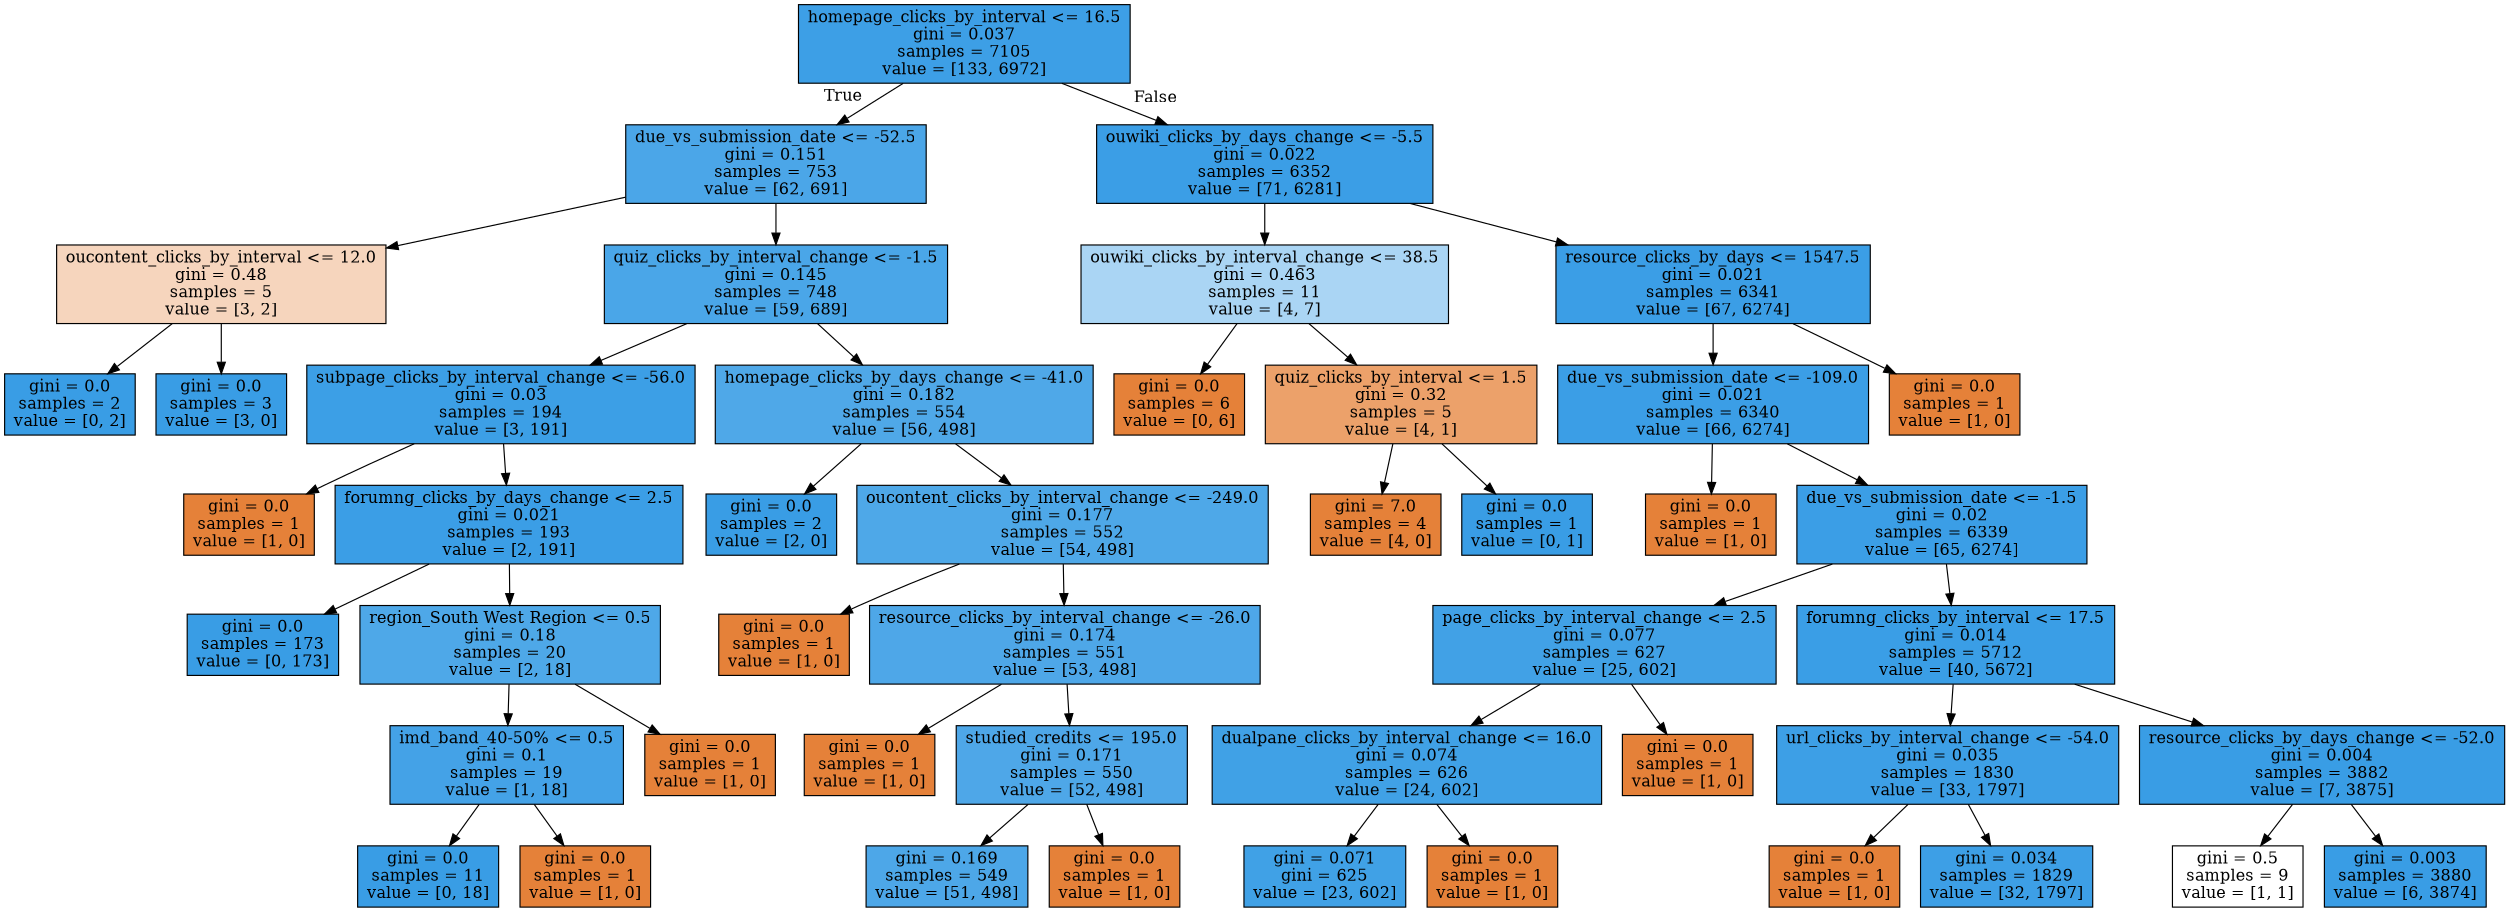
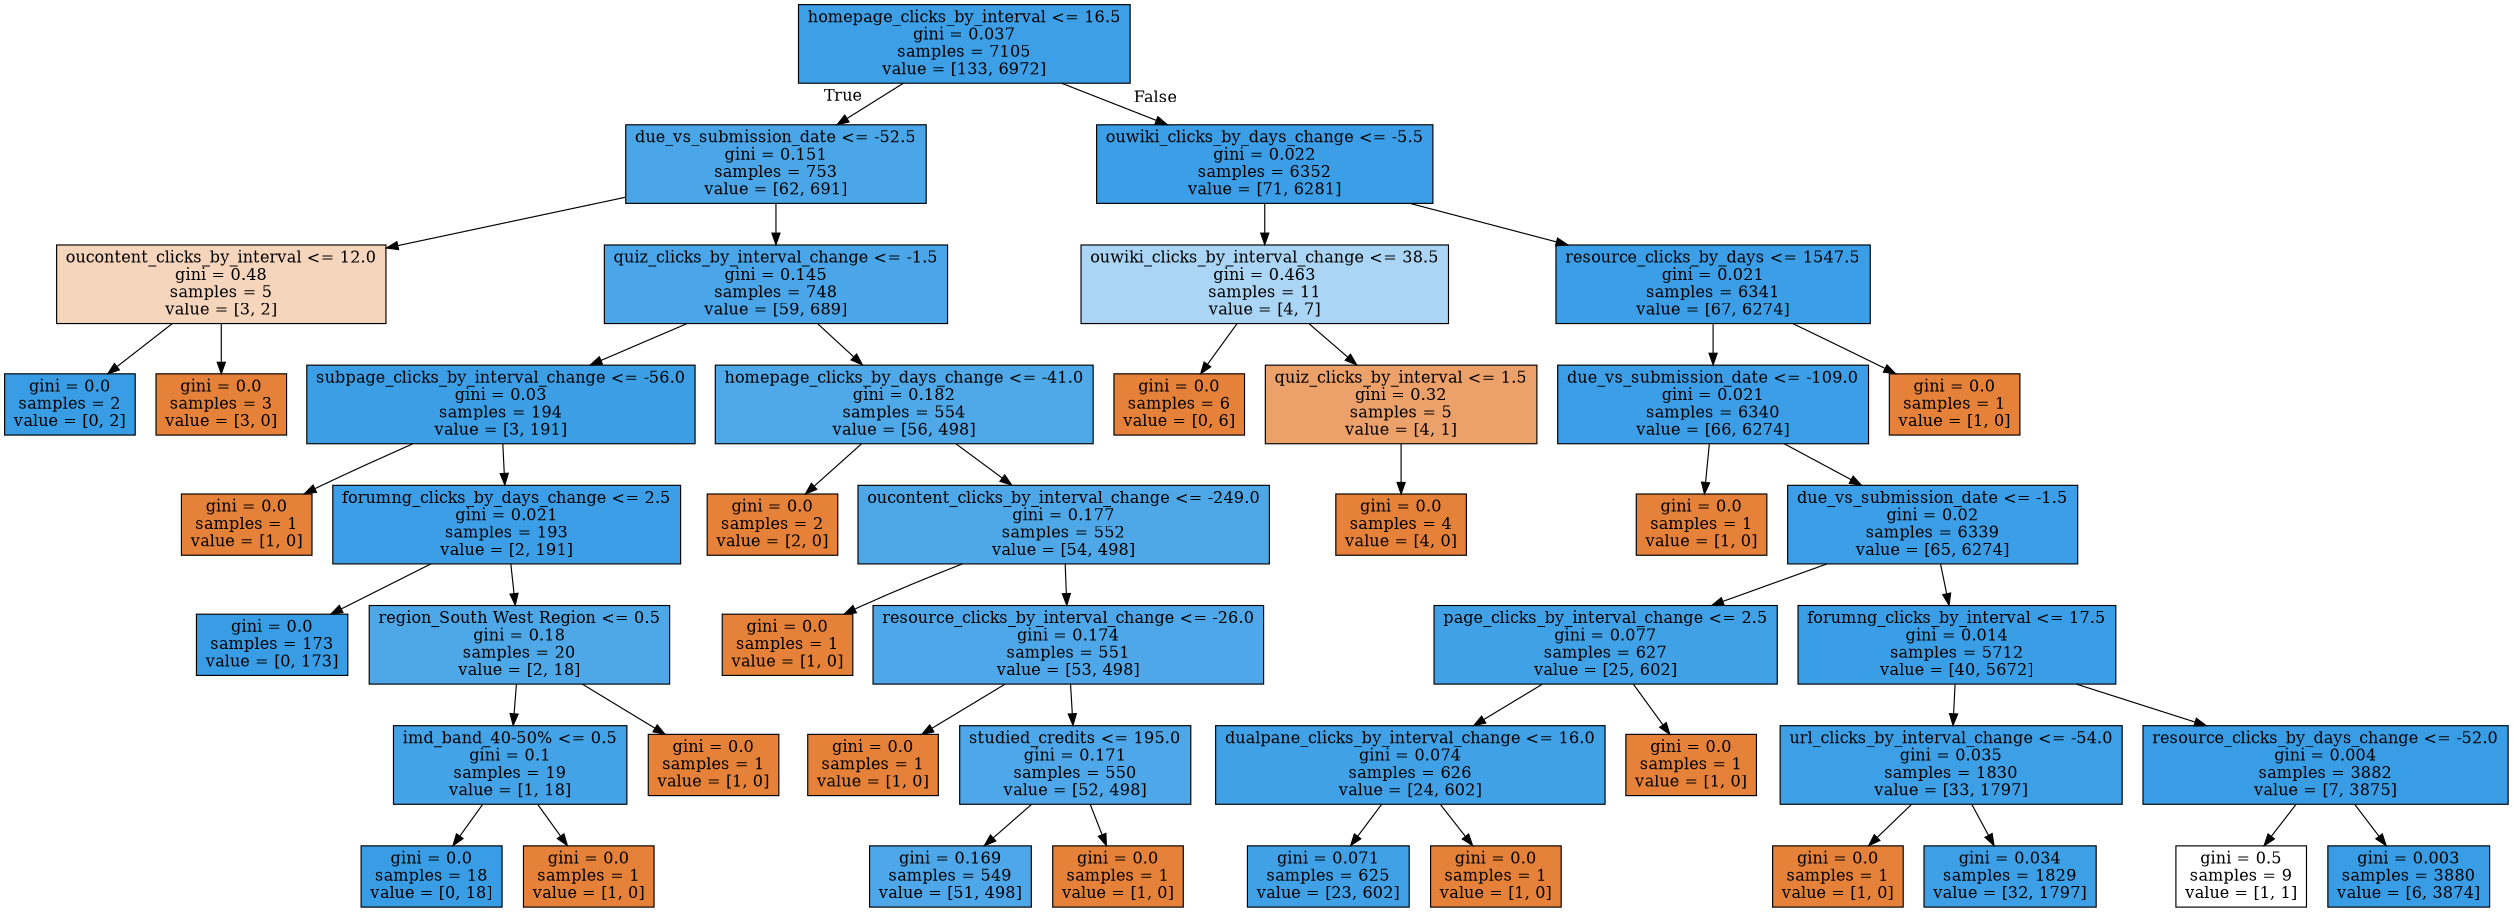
(221, 404) -> (221, 404)
(771, 525) -> (772, 525)
(1376, 525) -> (1401, 525)
(1527, 525) -> none
(428, 876) -> (432, 876)
(1325, 876) -> (1328, 876)
